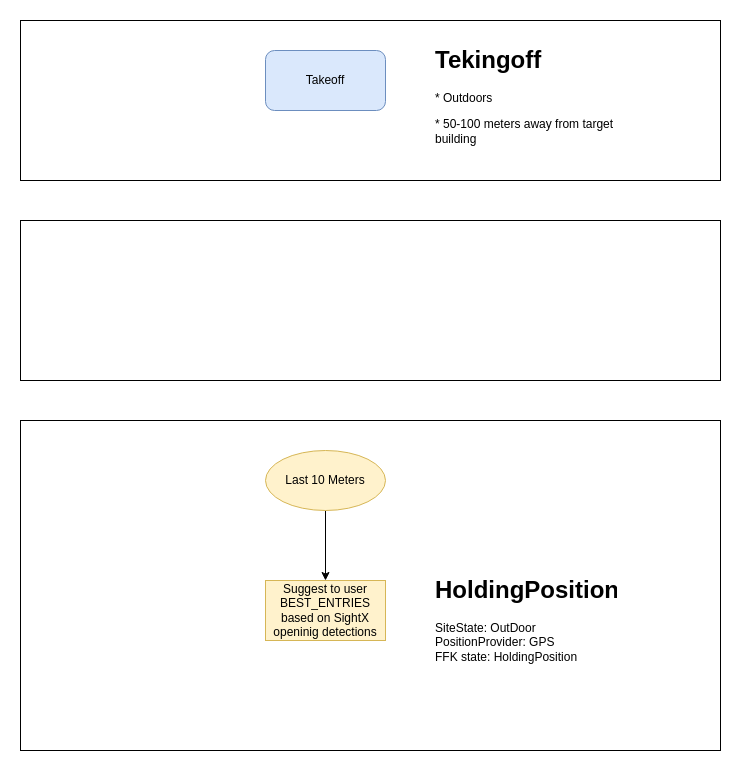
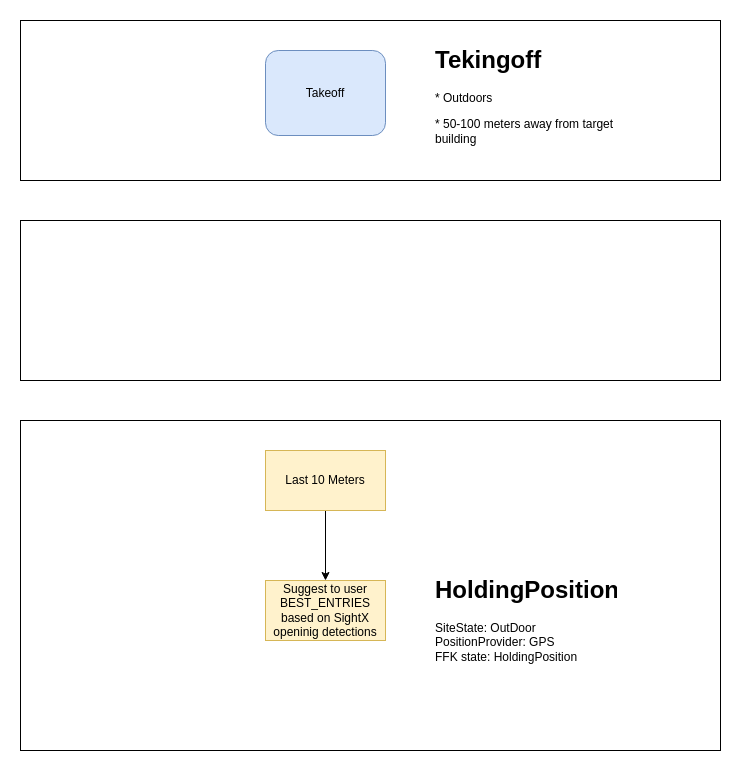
(326, 81) -> (326, 93)
(326, 481) -> (326, 481)
